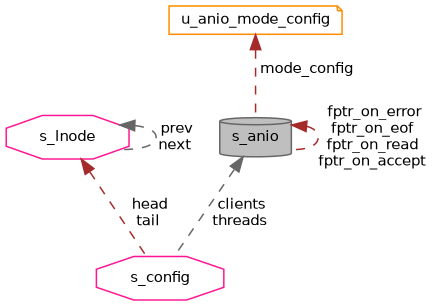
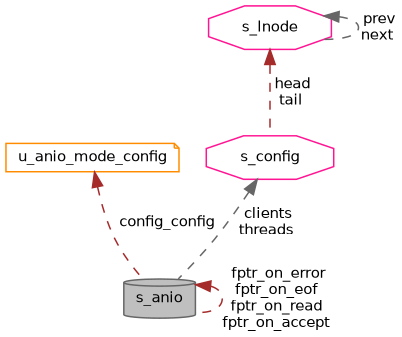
(305, 69) -> (165, 223)
(204, 213) -> (216, 237)
